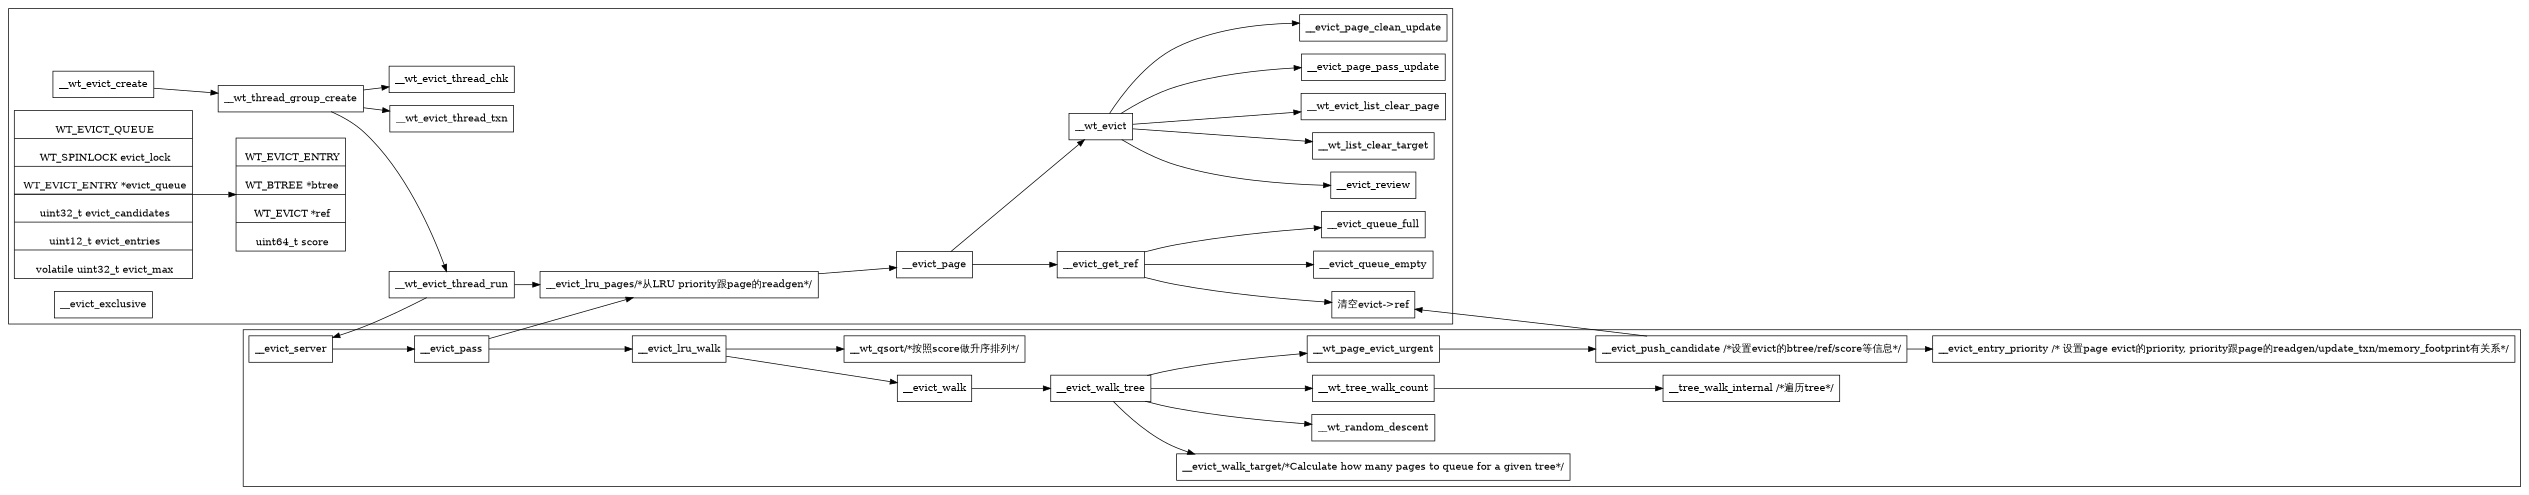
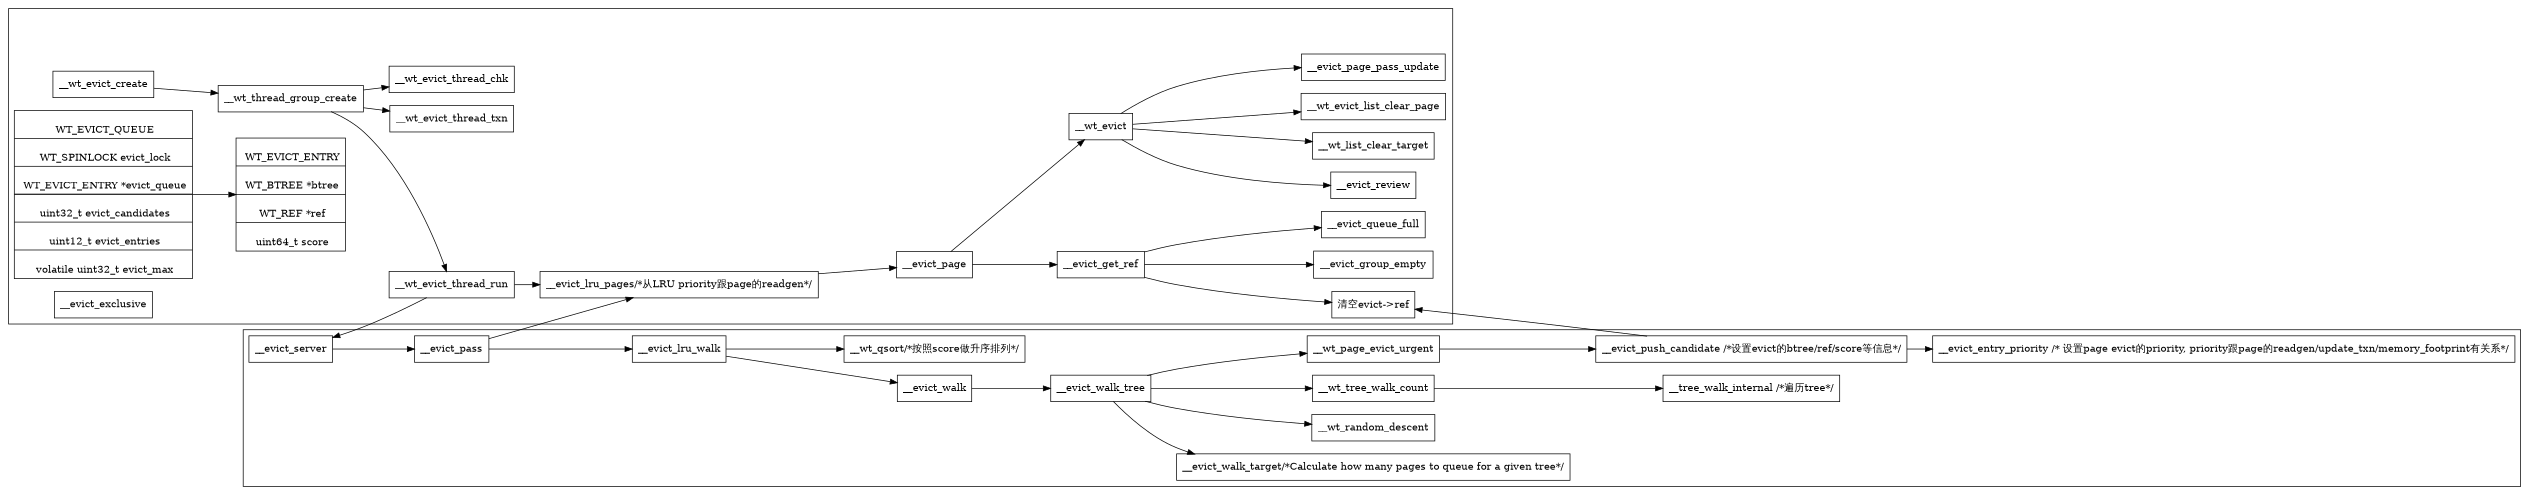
(1373, 28) -> none
(291, 214) -> (291, 214)
(1373, 265) -> (1373, 265)
